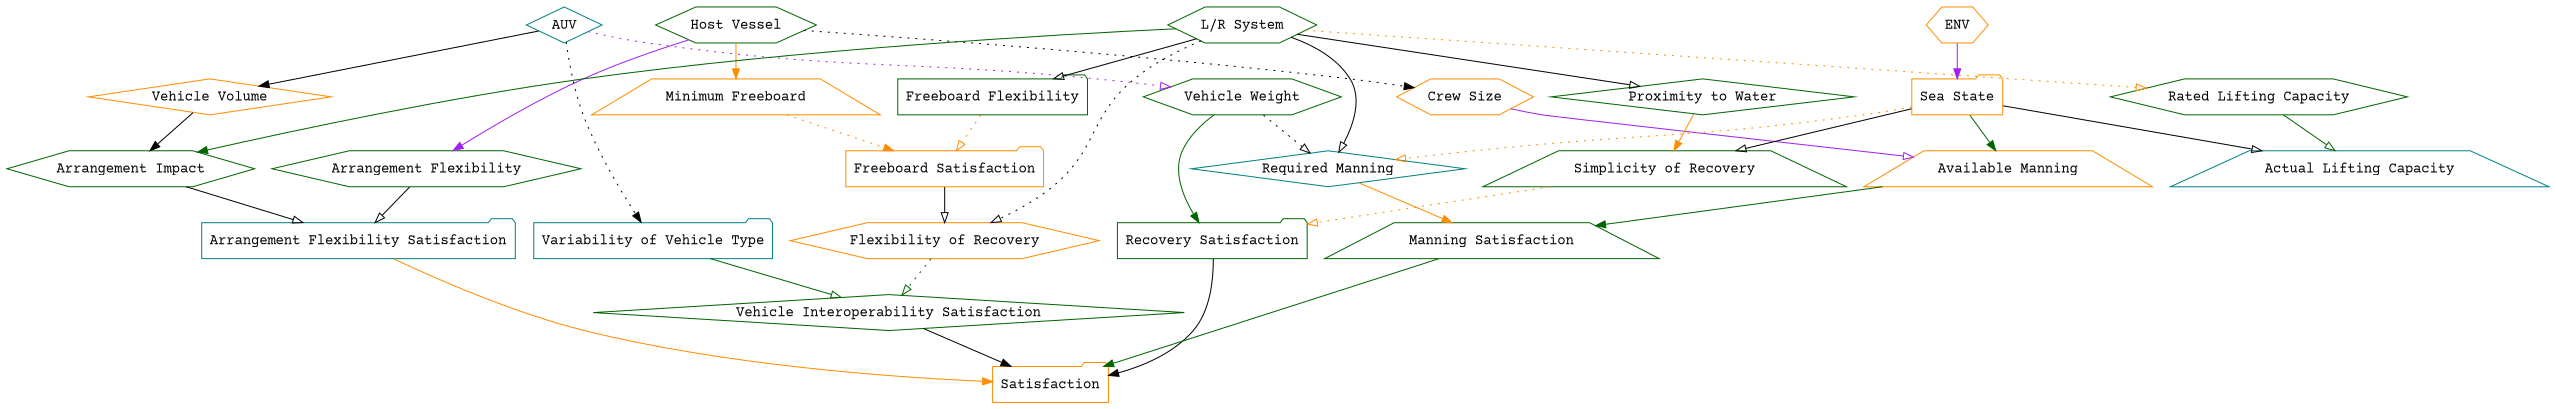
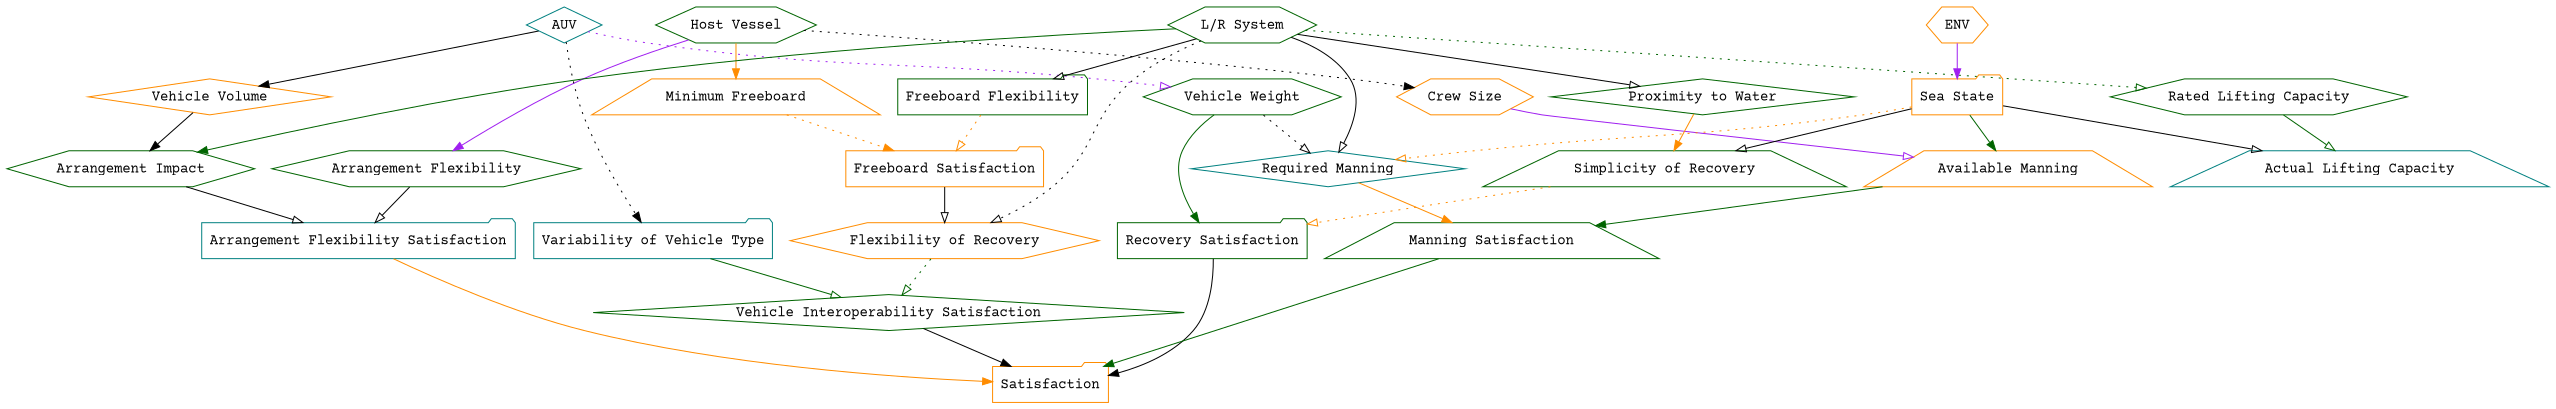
(1721, 59) -> (1721, 59)
